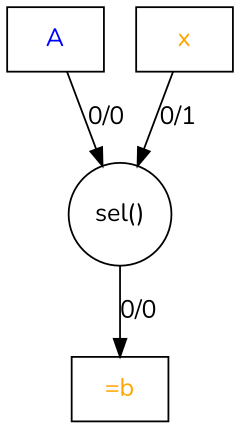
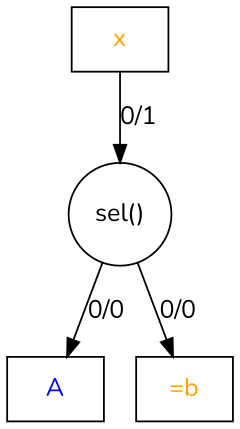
(82, 111) -> (88, 301)
